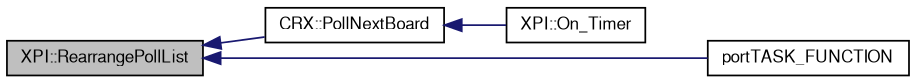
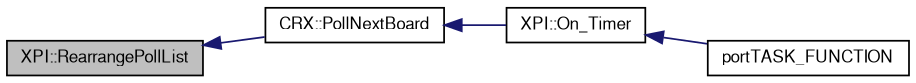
(464, 58) -> (685, 41)
